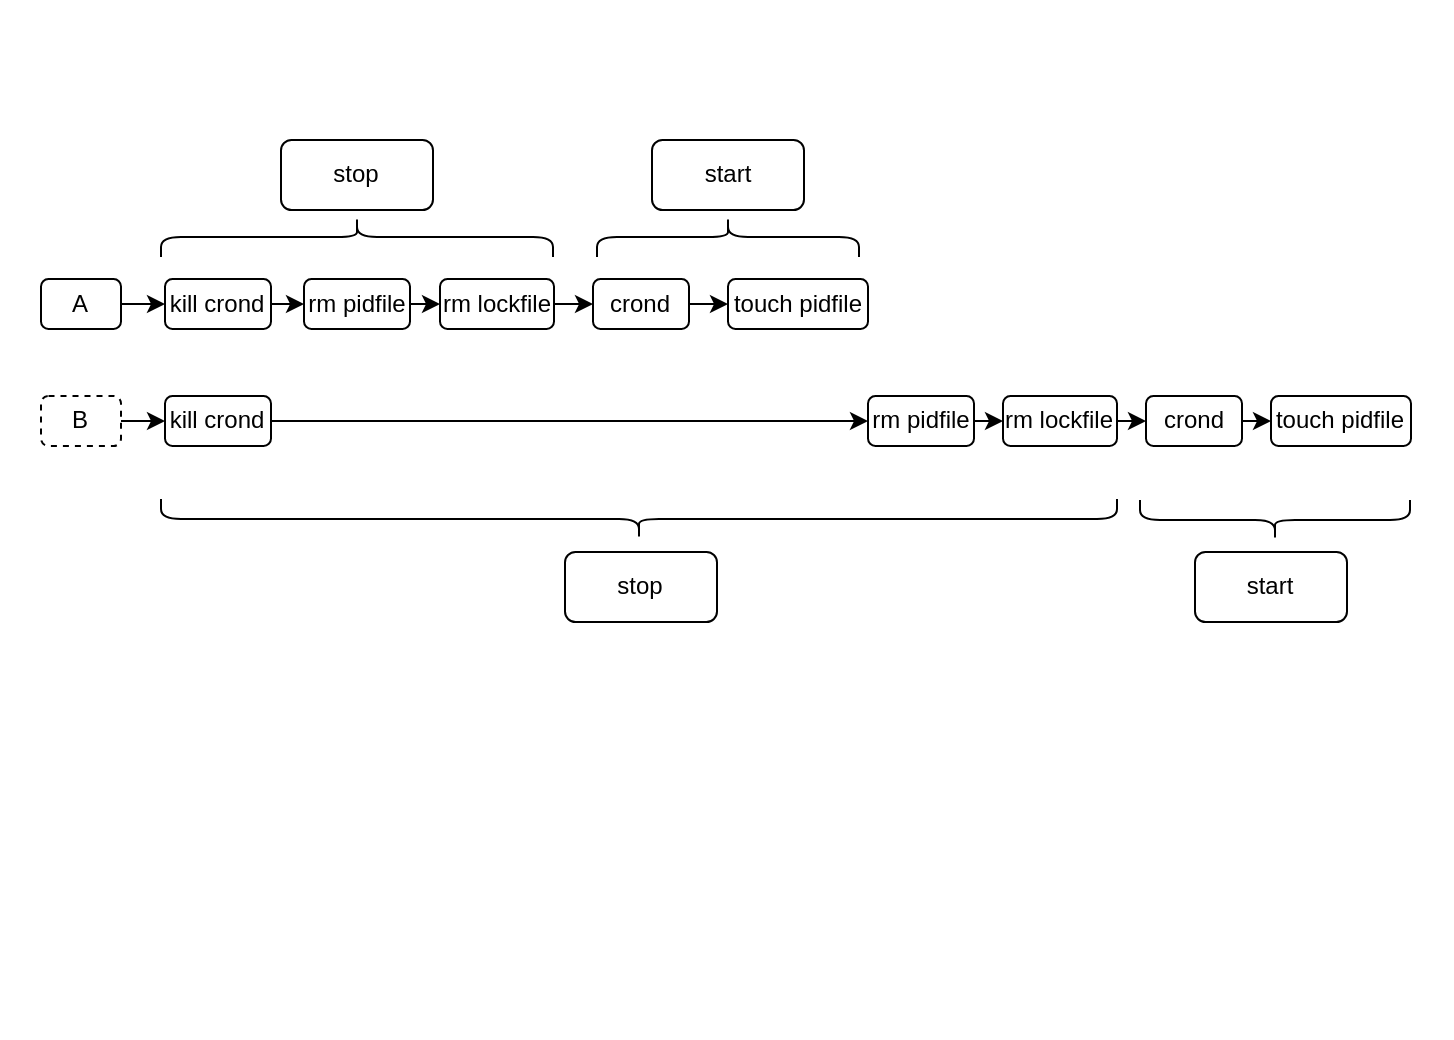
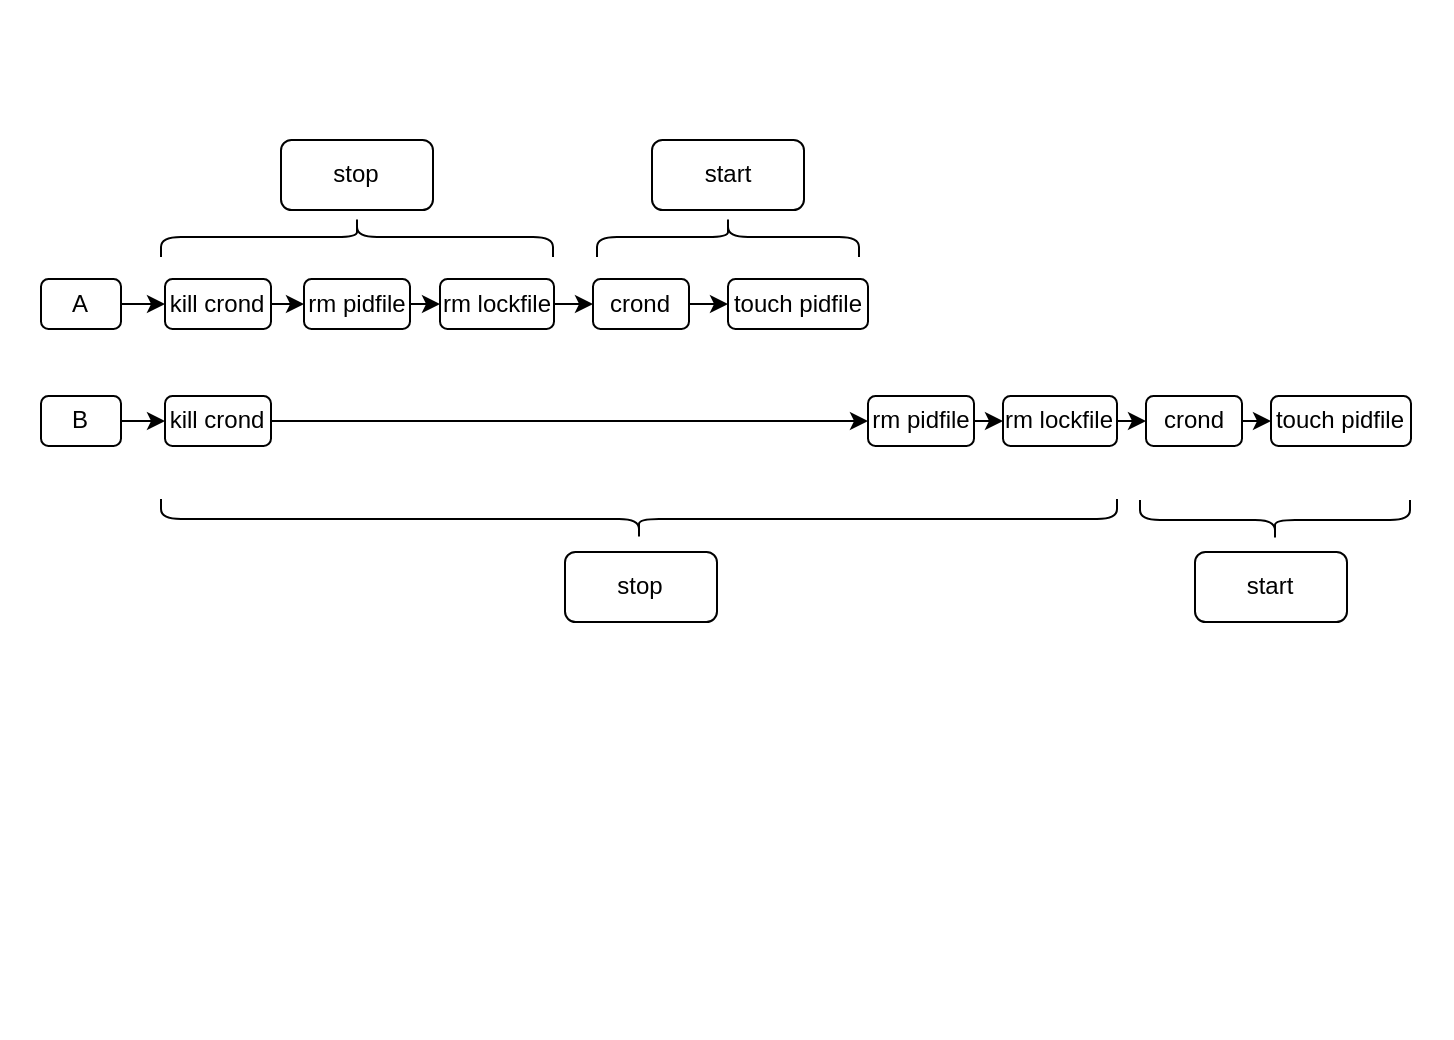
(81, 421) -> (81, 421)
